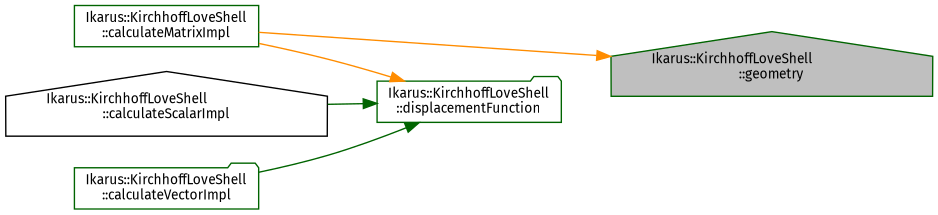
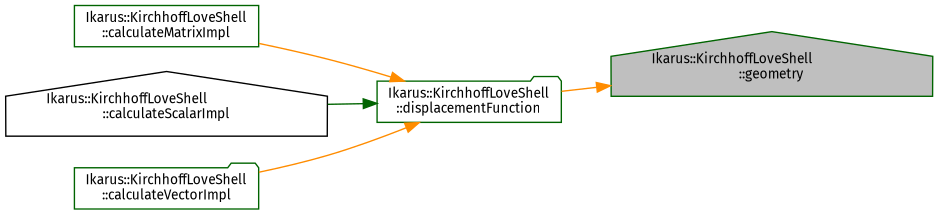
(428, 44) -> (579, 89)
(334, 154) -> (334, 154)
